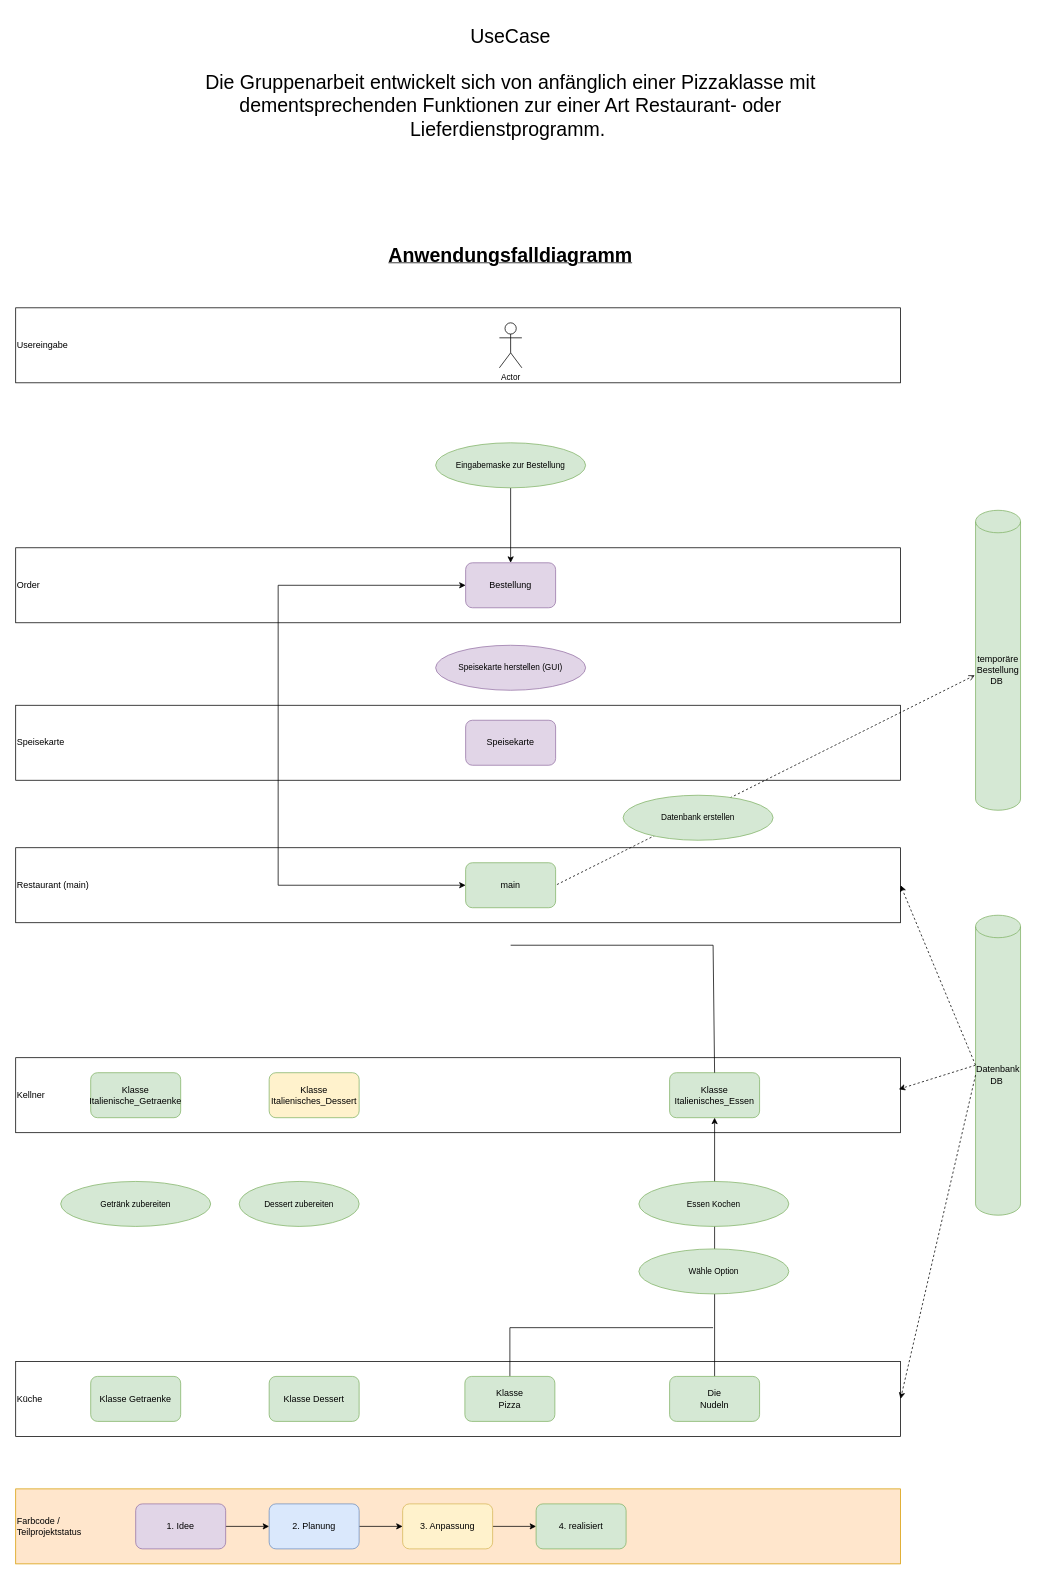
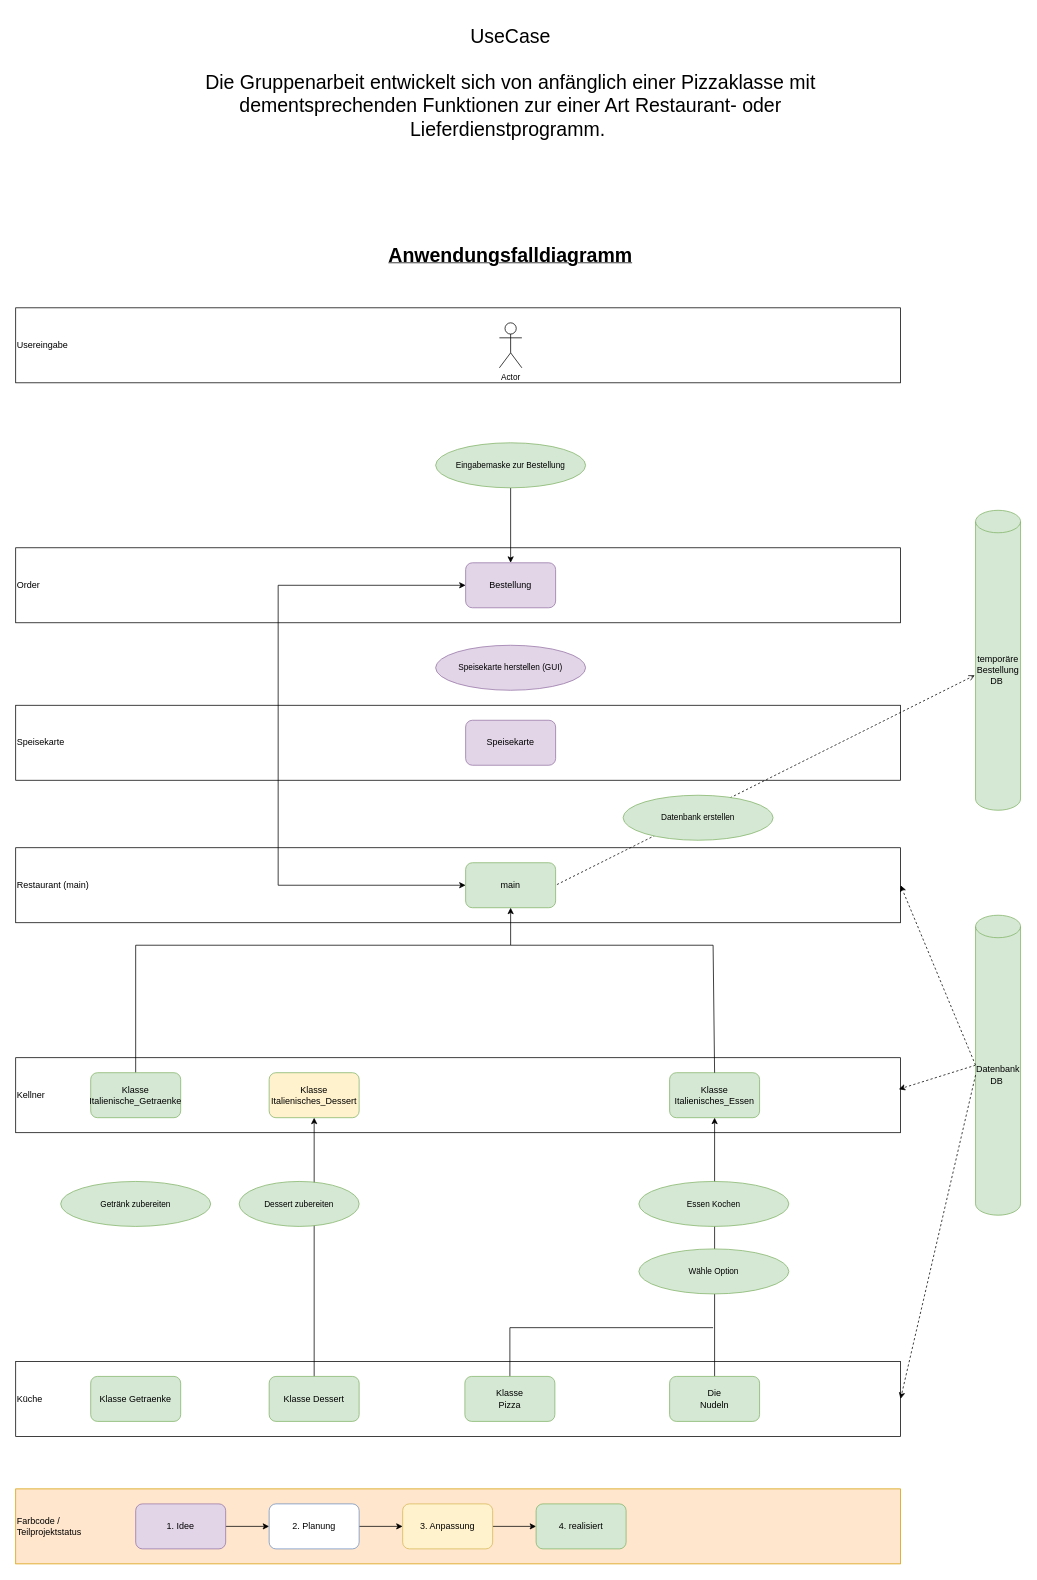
none -> (275, 945)
none -> (314, 1124)
(314, 1527) -> (314, 1527)
